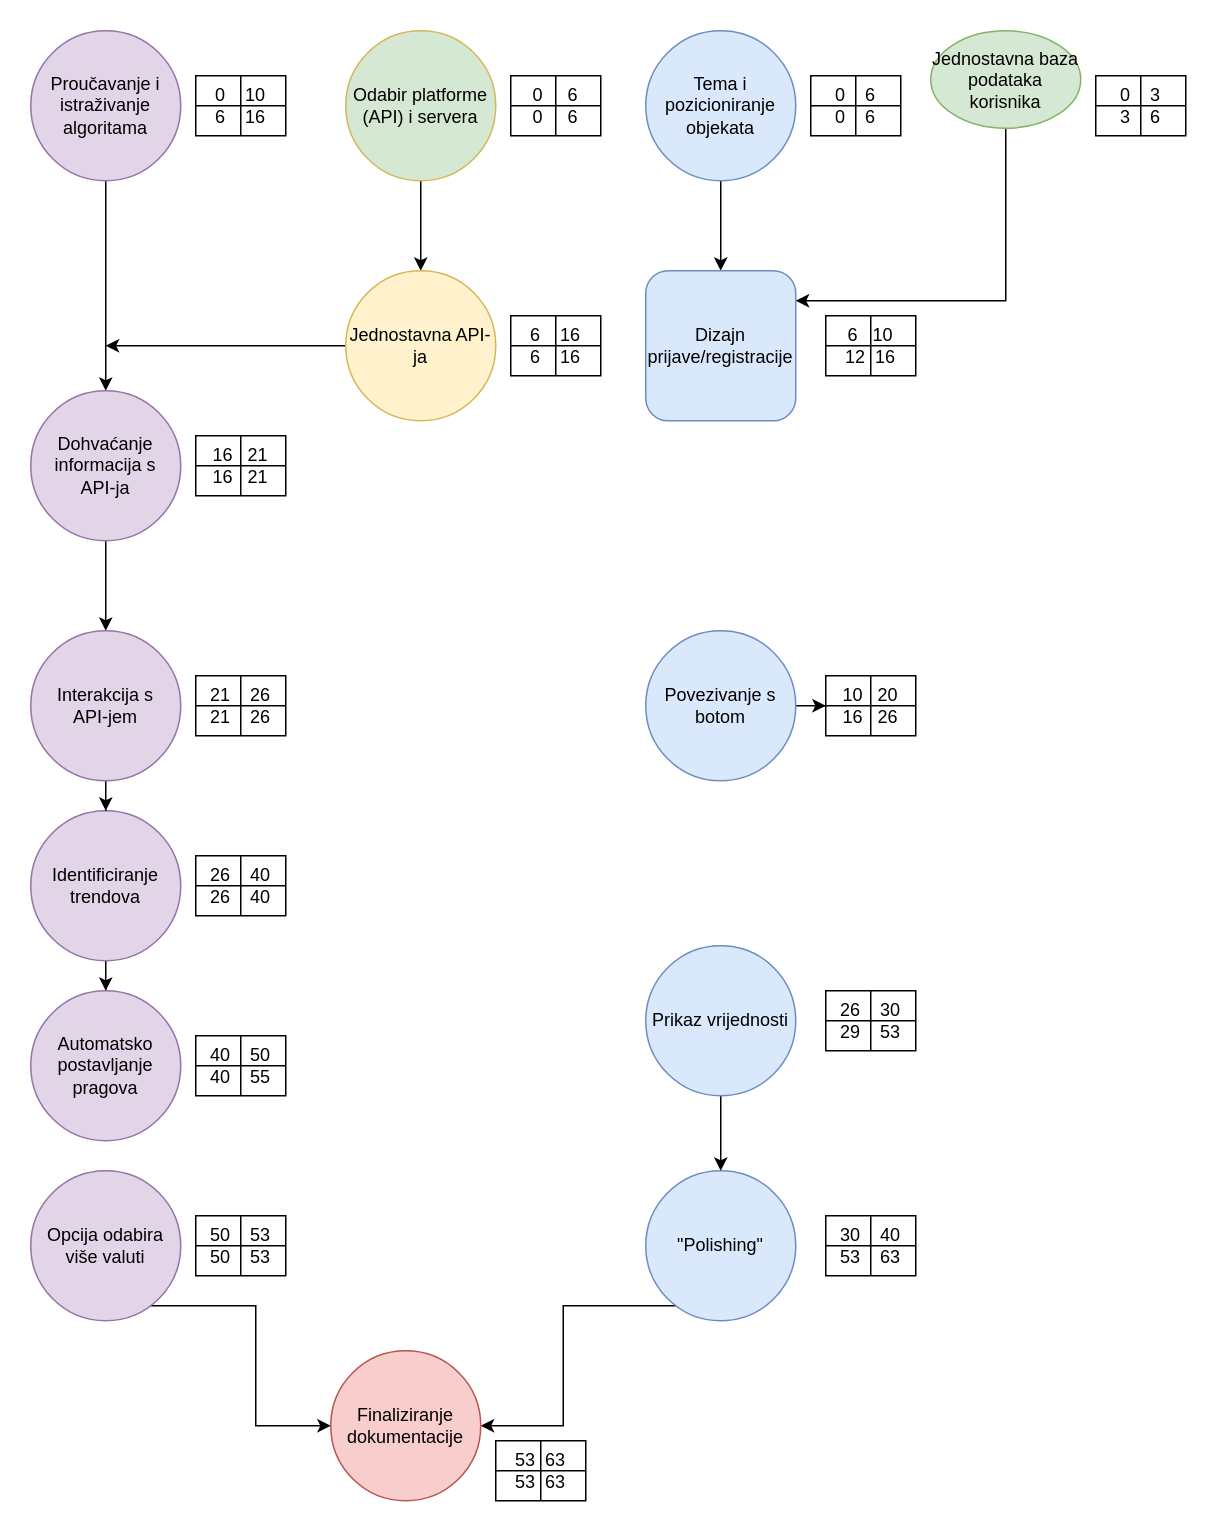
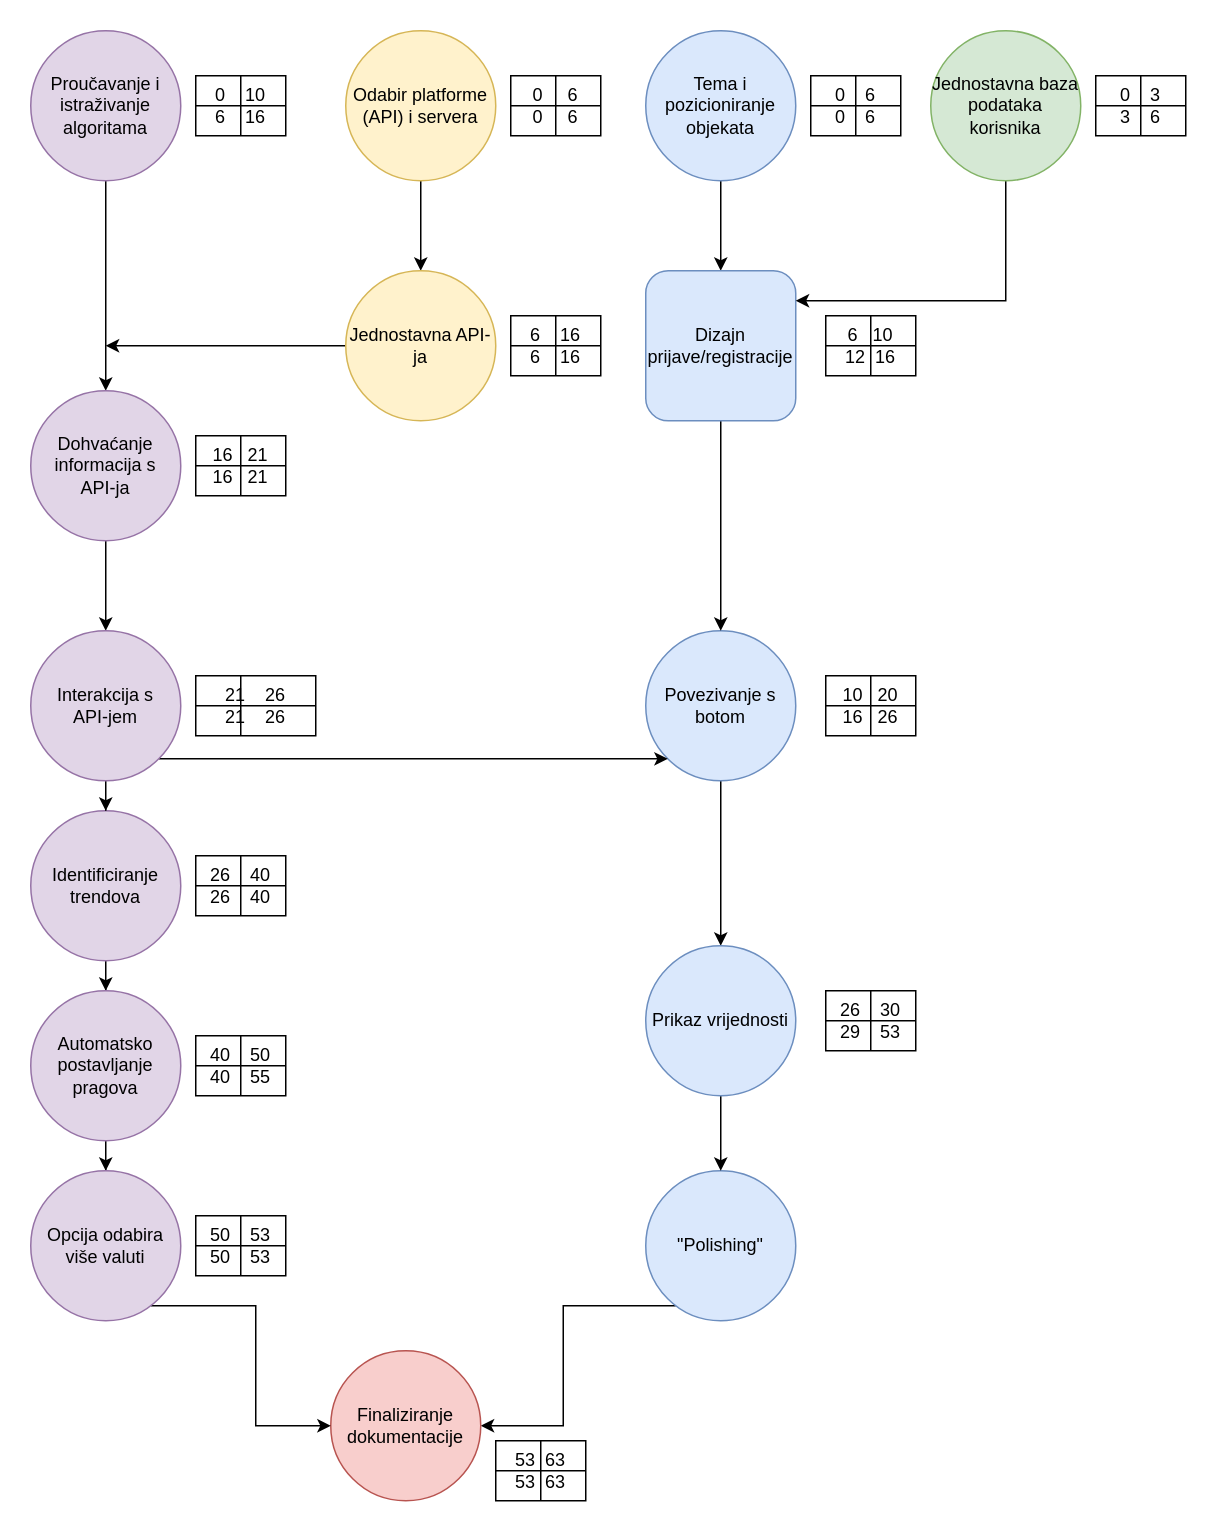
(1006, 80) -> (1006, 106)
(421, 106) -> (421, 106)
none -> (721, 521)
(241, 706) -> (256, 706)
(816, 706) -> (721, 858)
none -> (408, 759)
none -> (106, 1161)
(871, 1246) -> none
